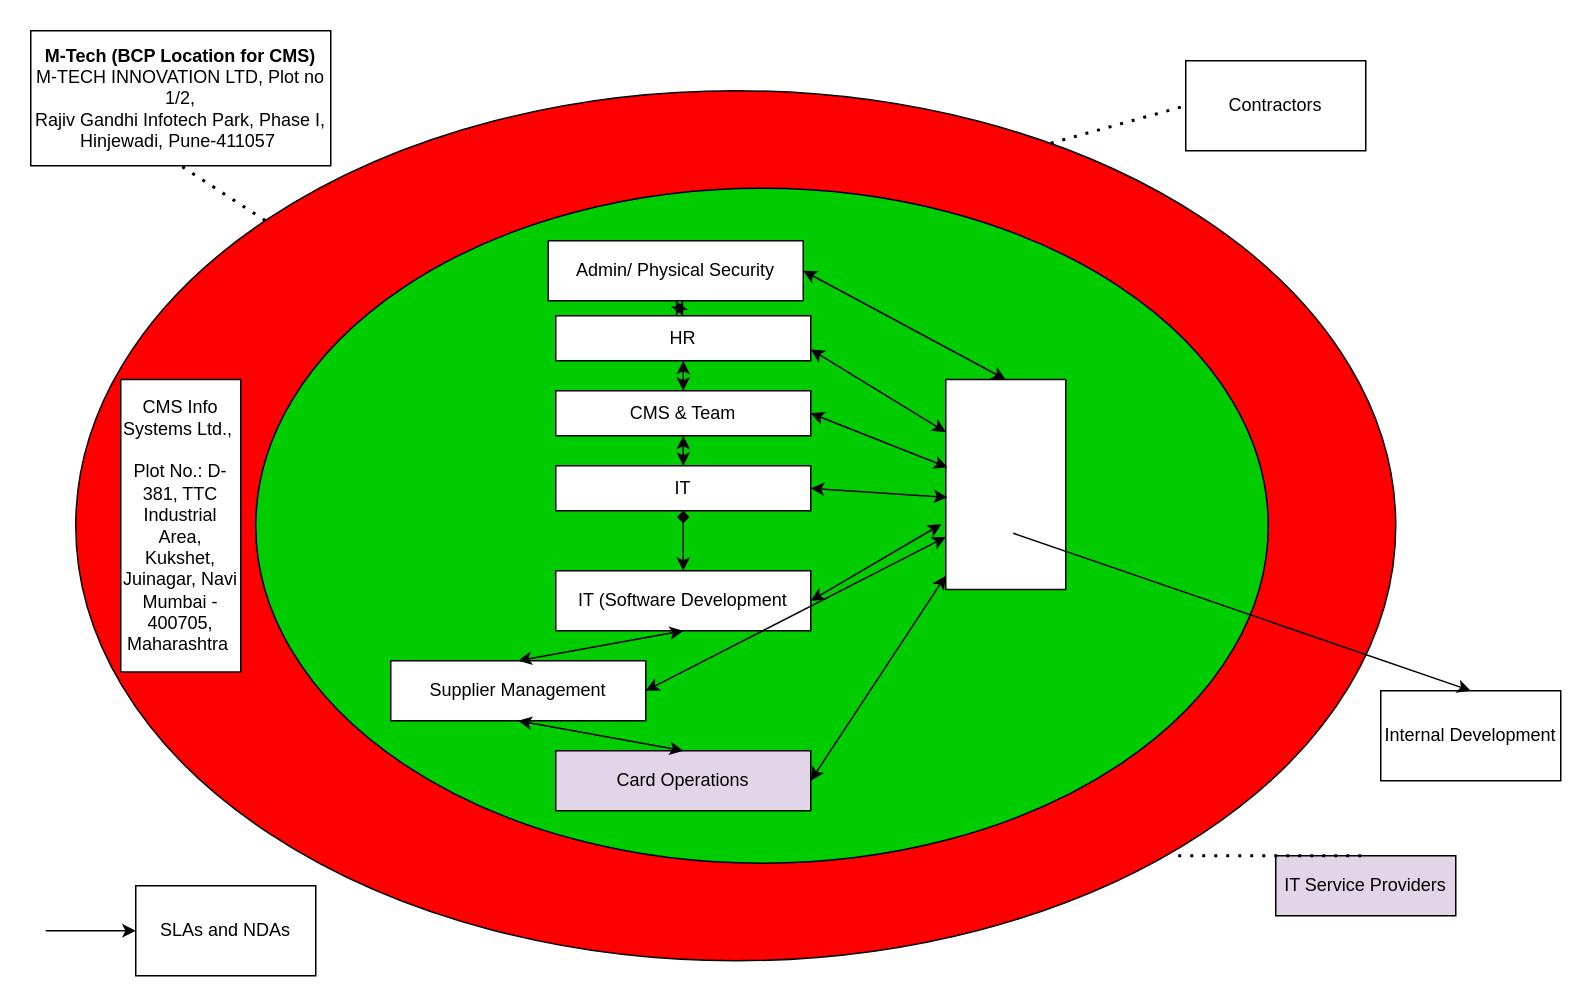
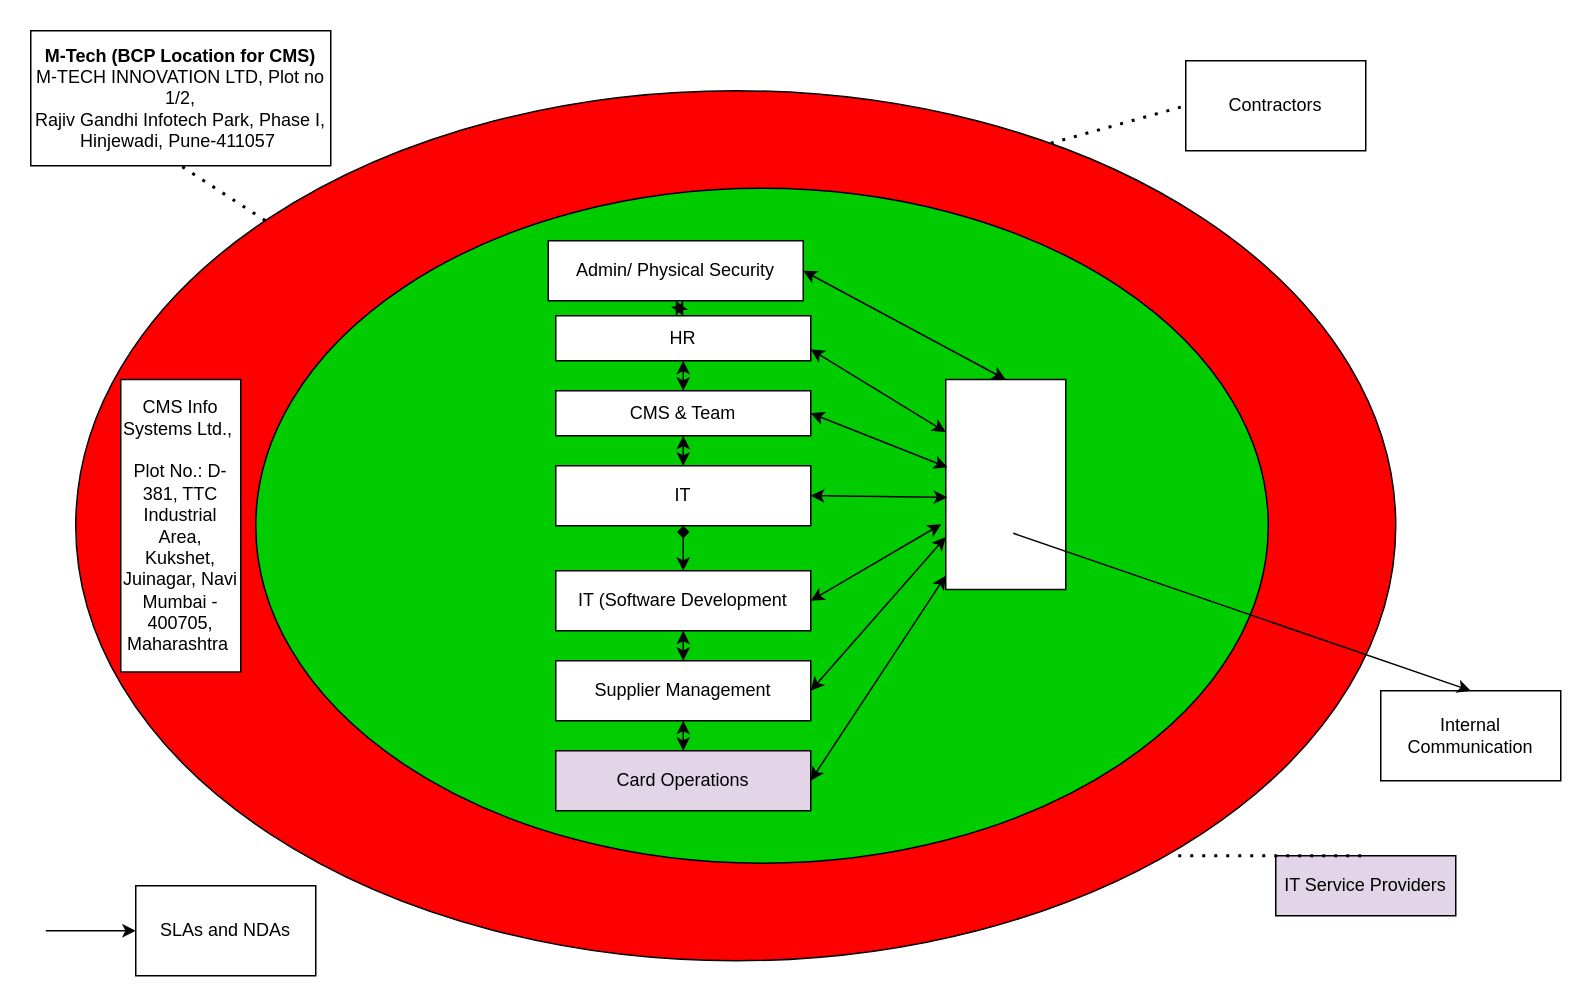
(683, 488) -> (683, 496)
(518, 691) -> (683, 691)
(1471, 736) -> (1471, 736)
